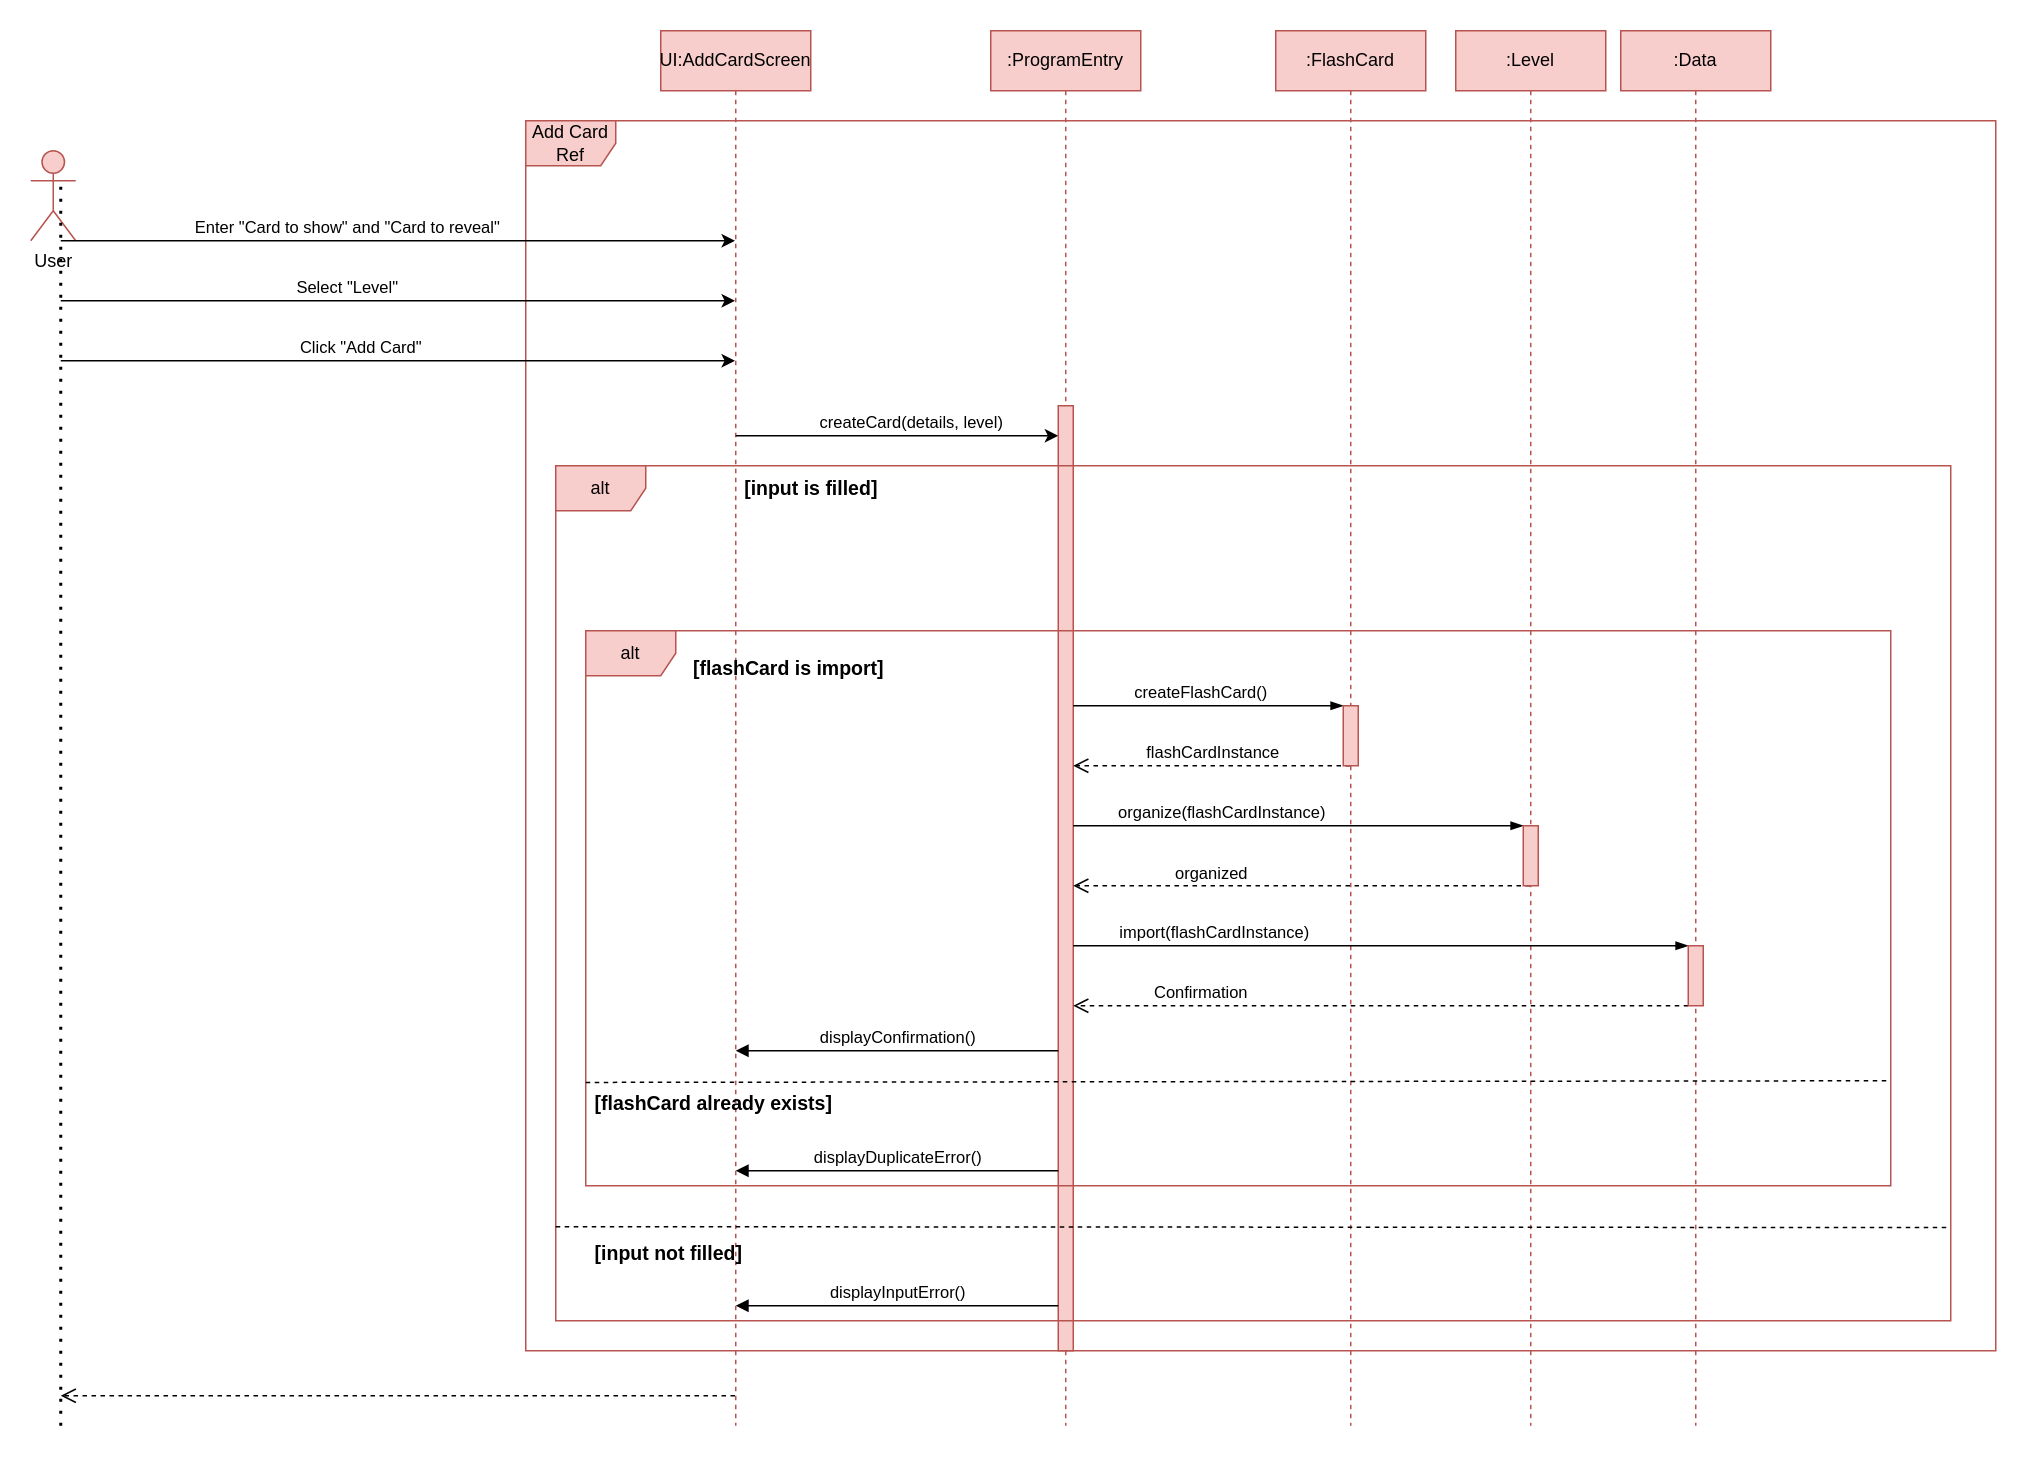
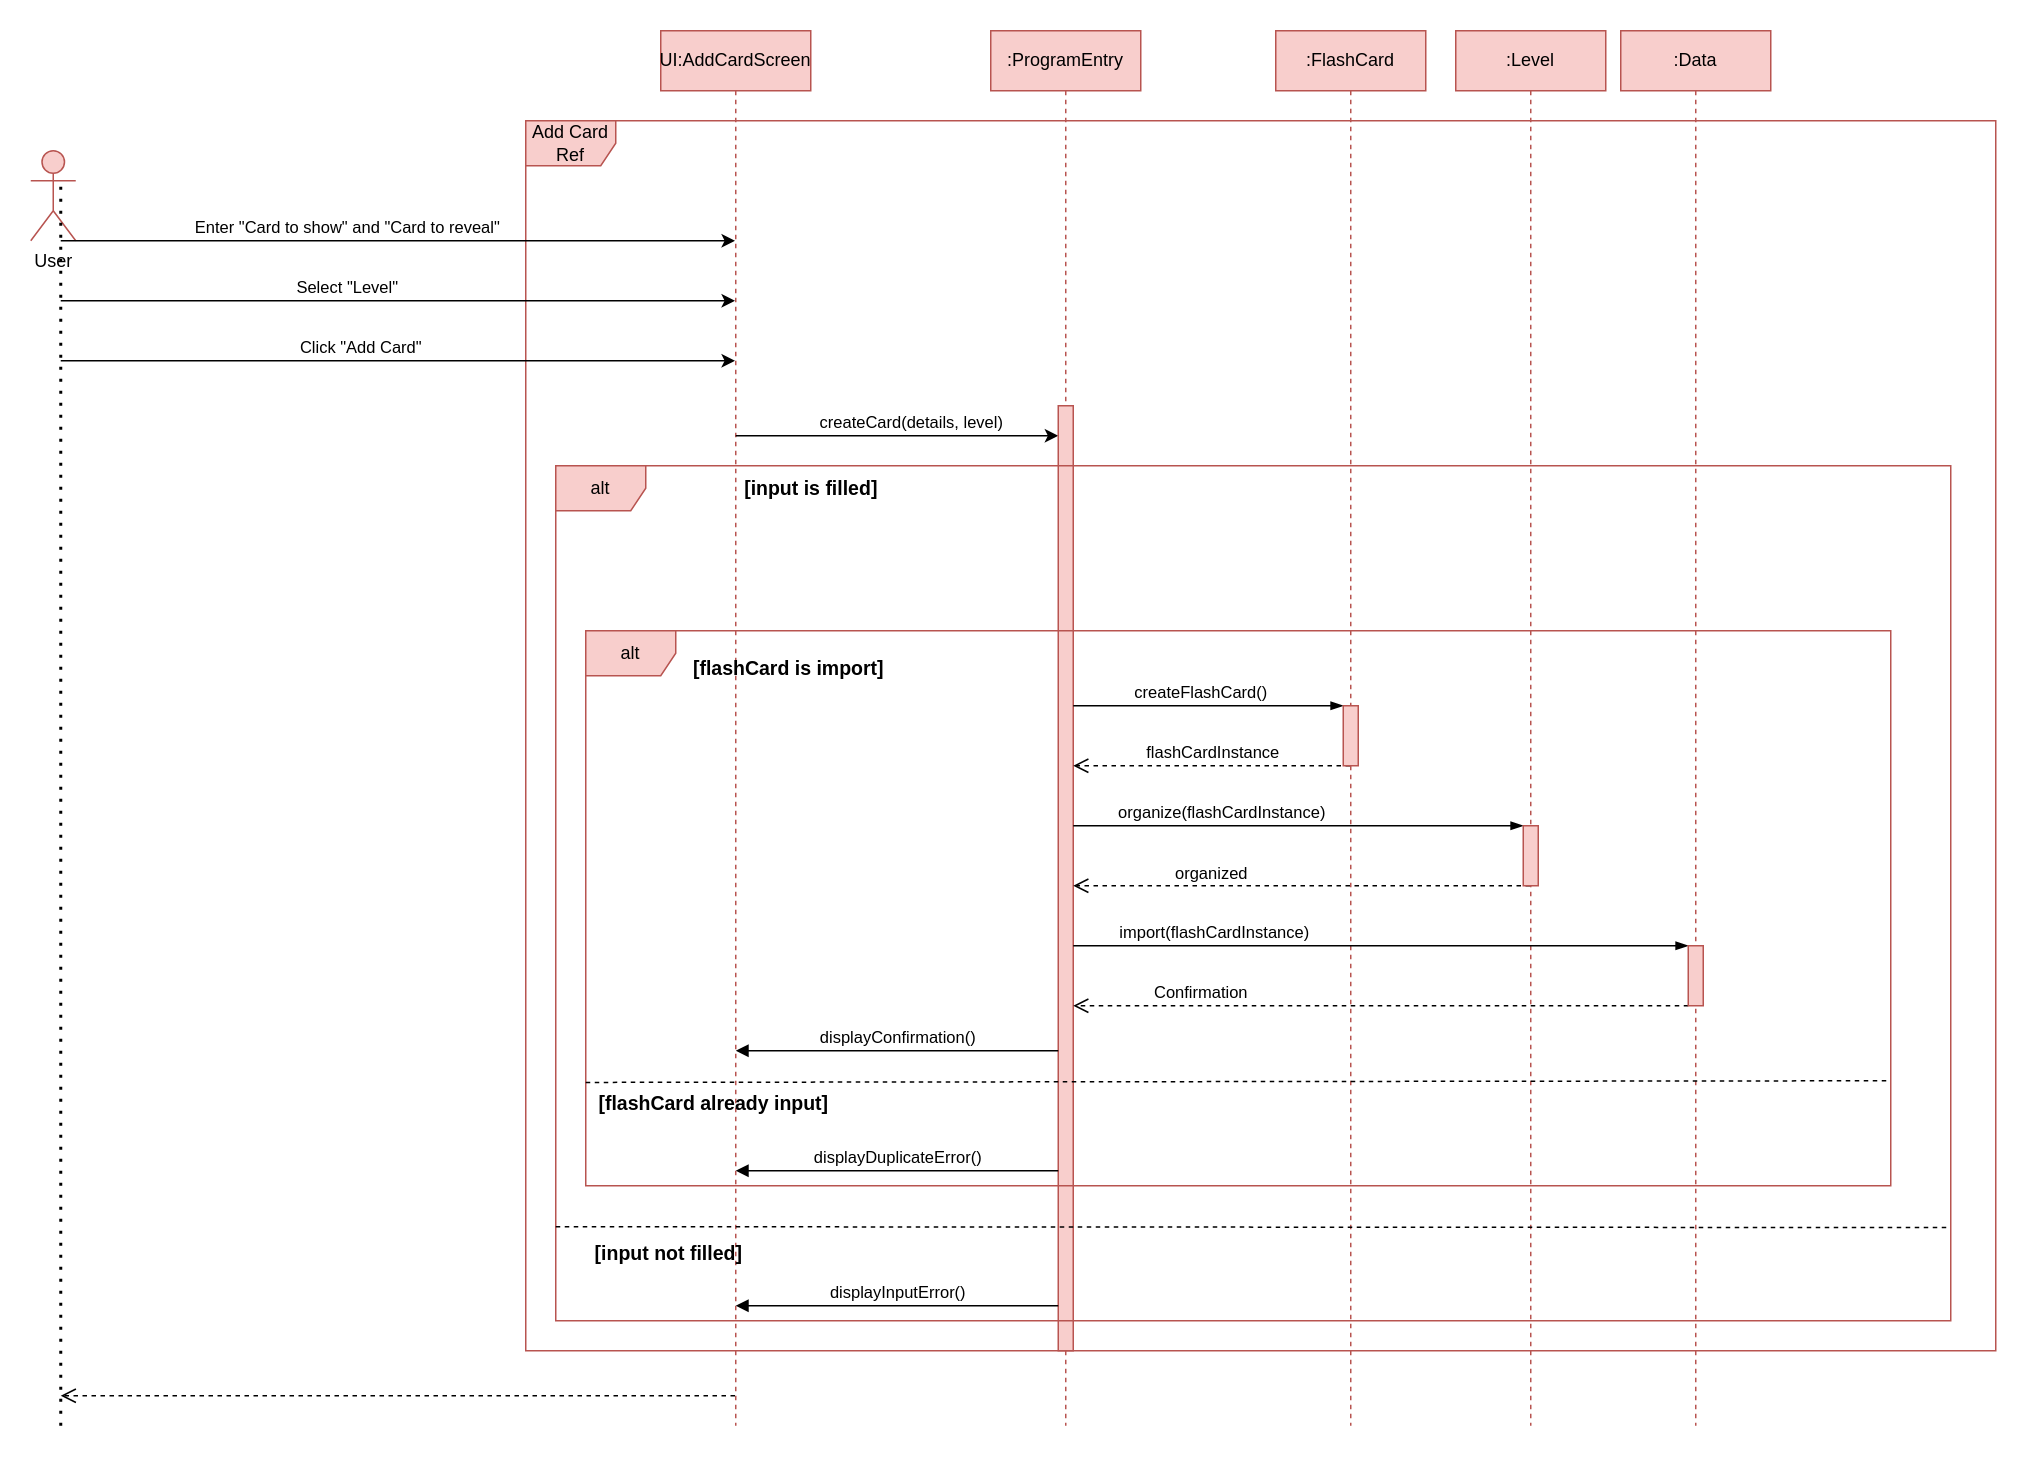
(714, 1103) -> (714, 1103)
